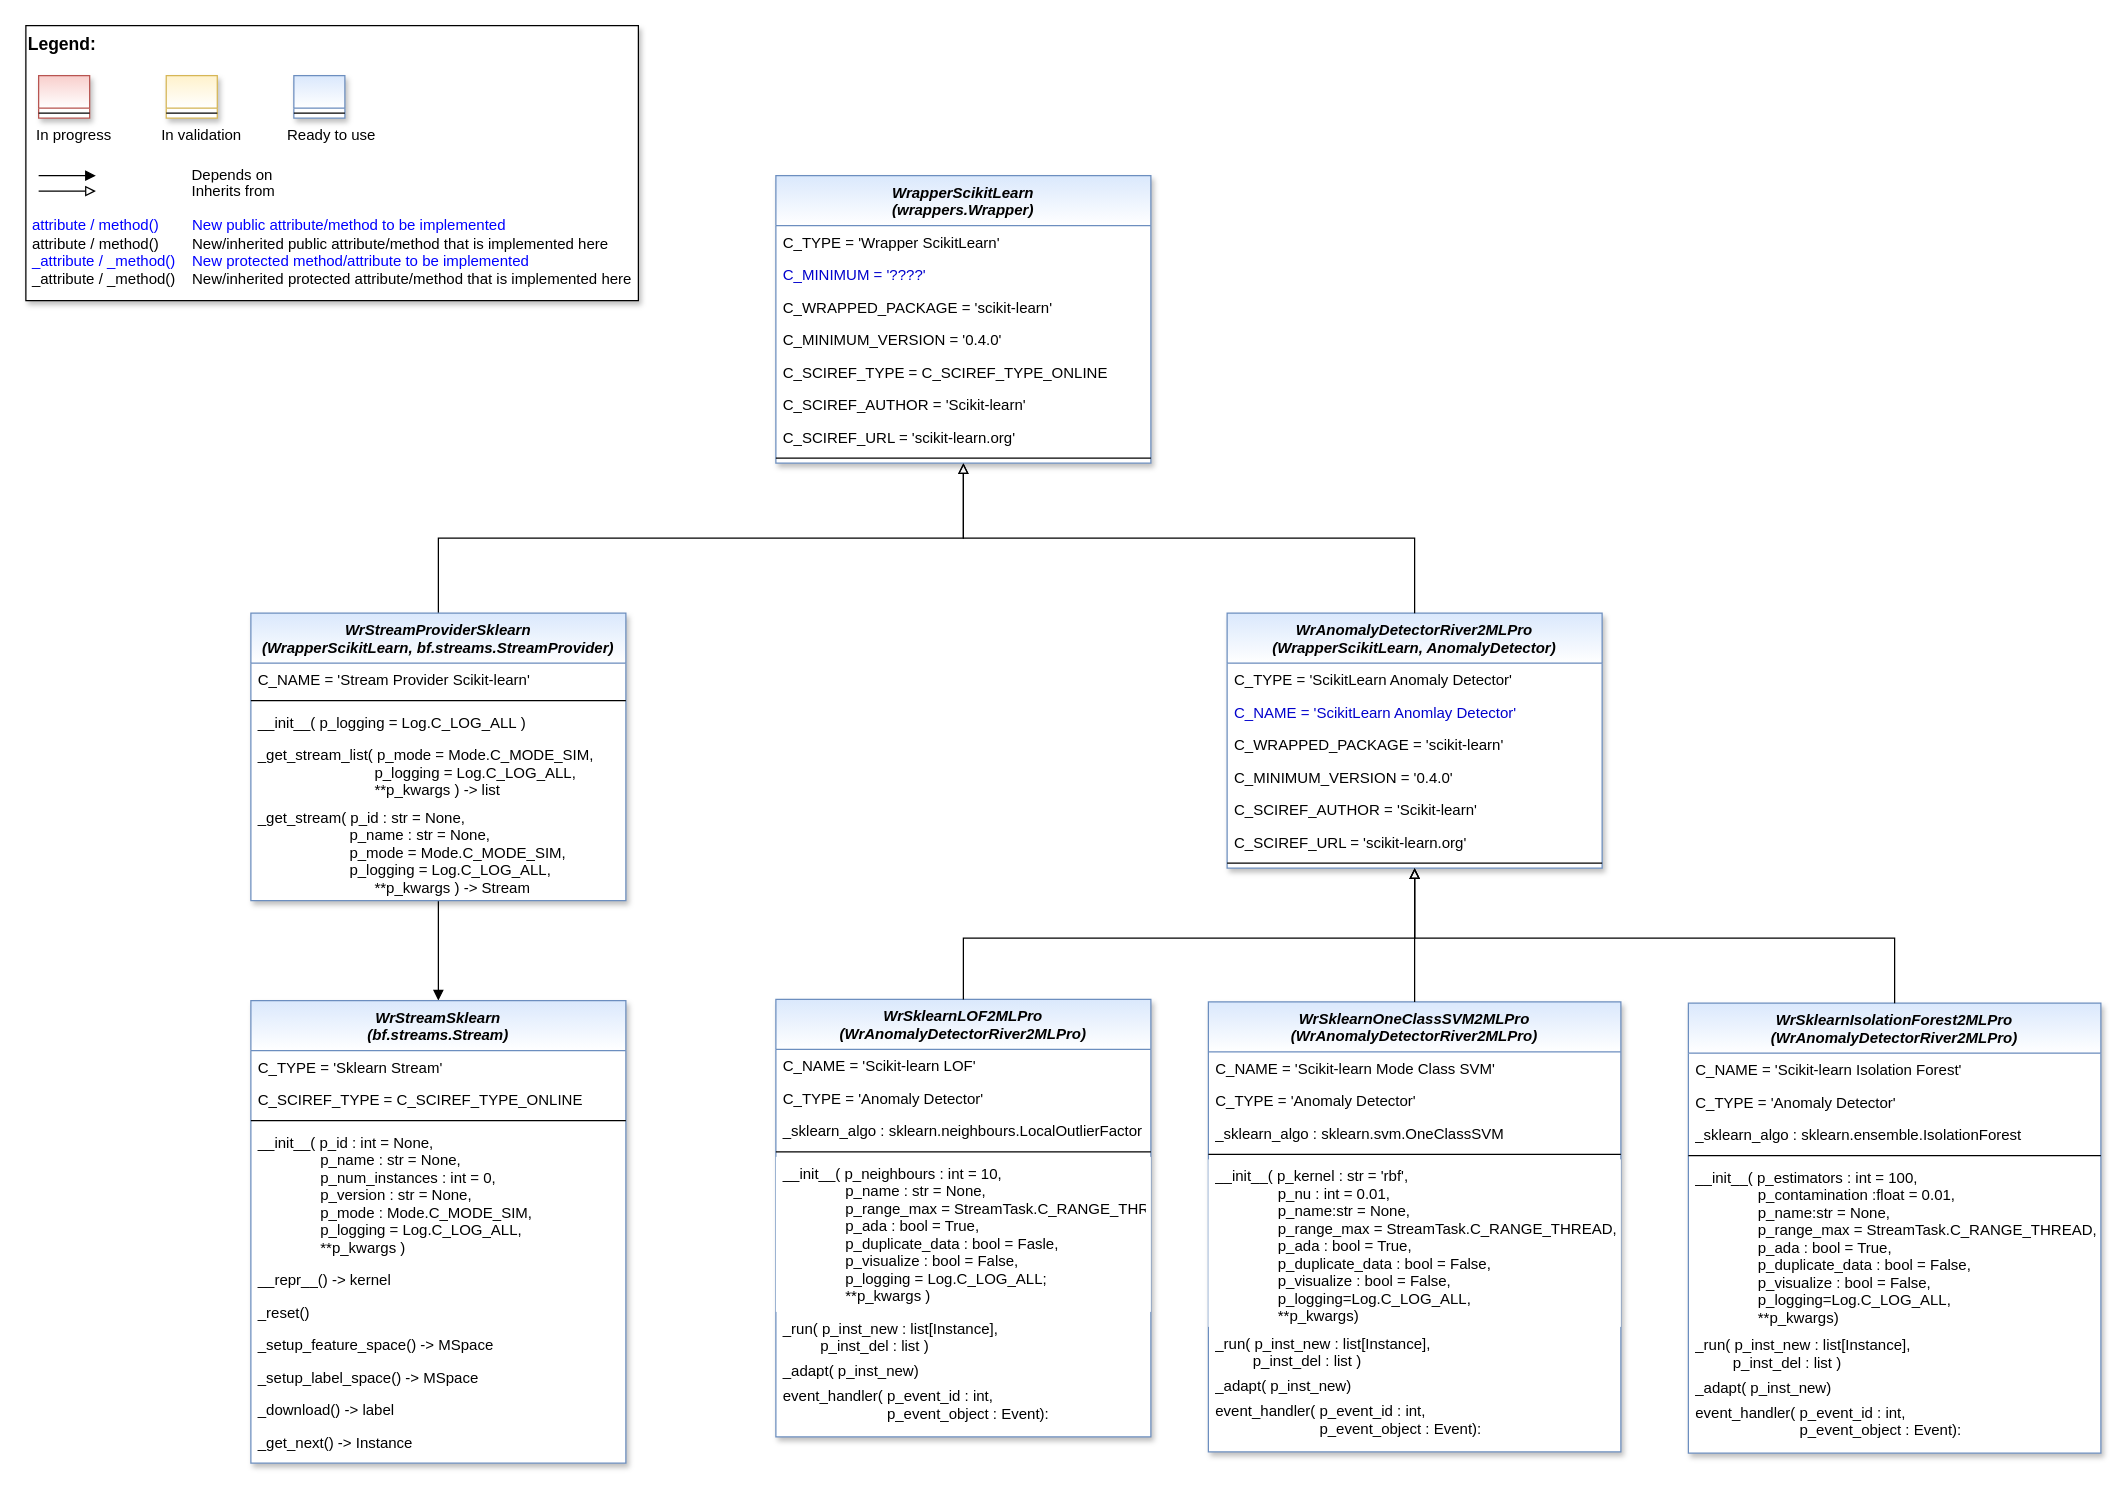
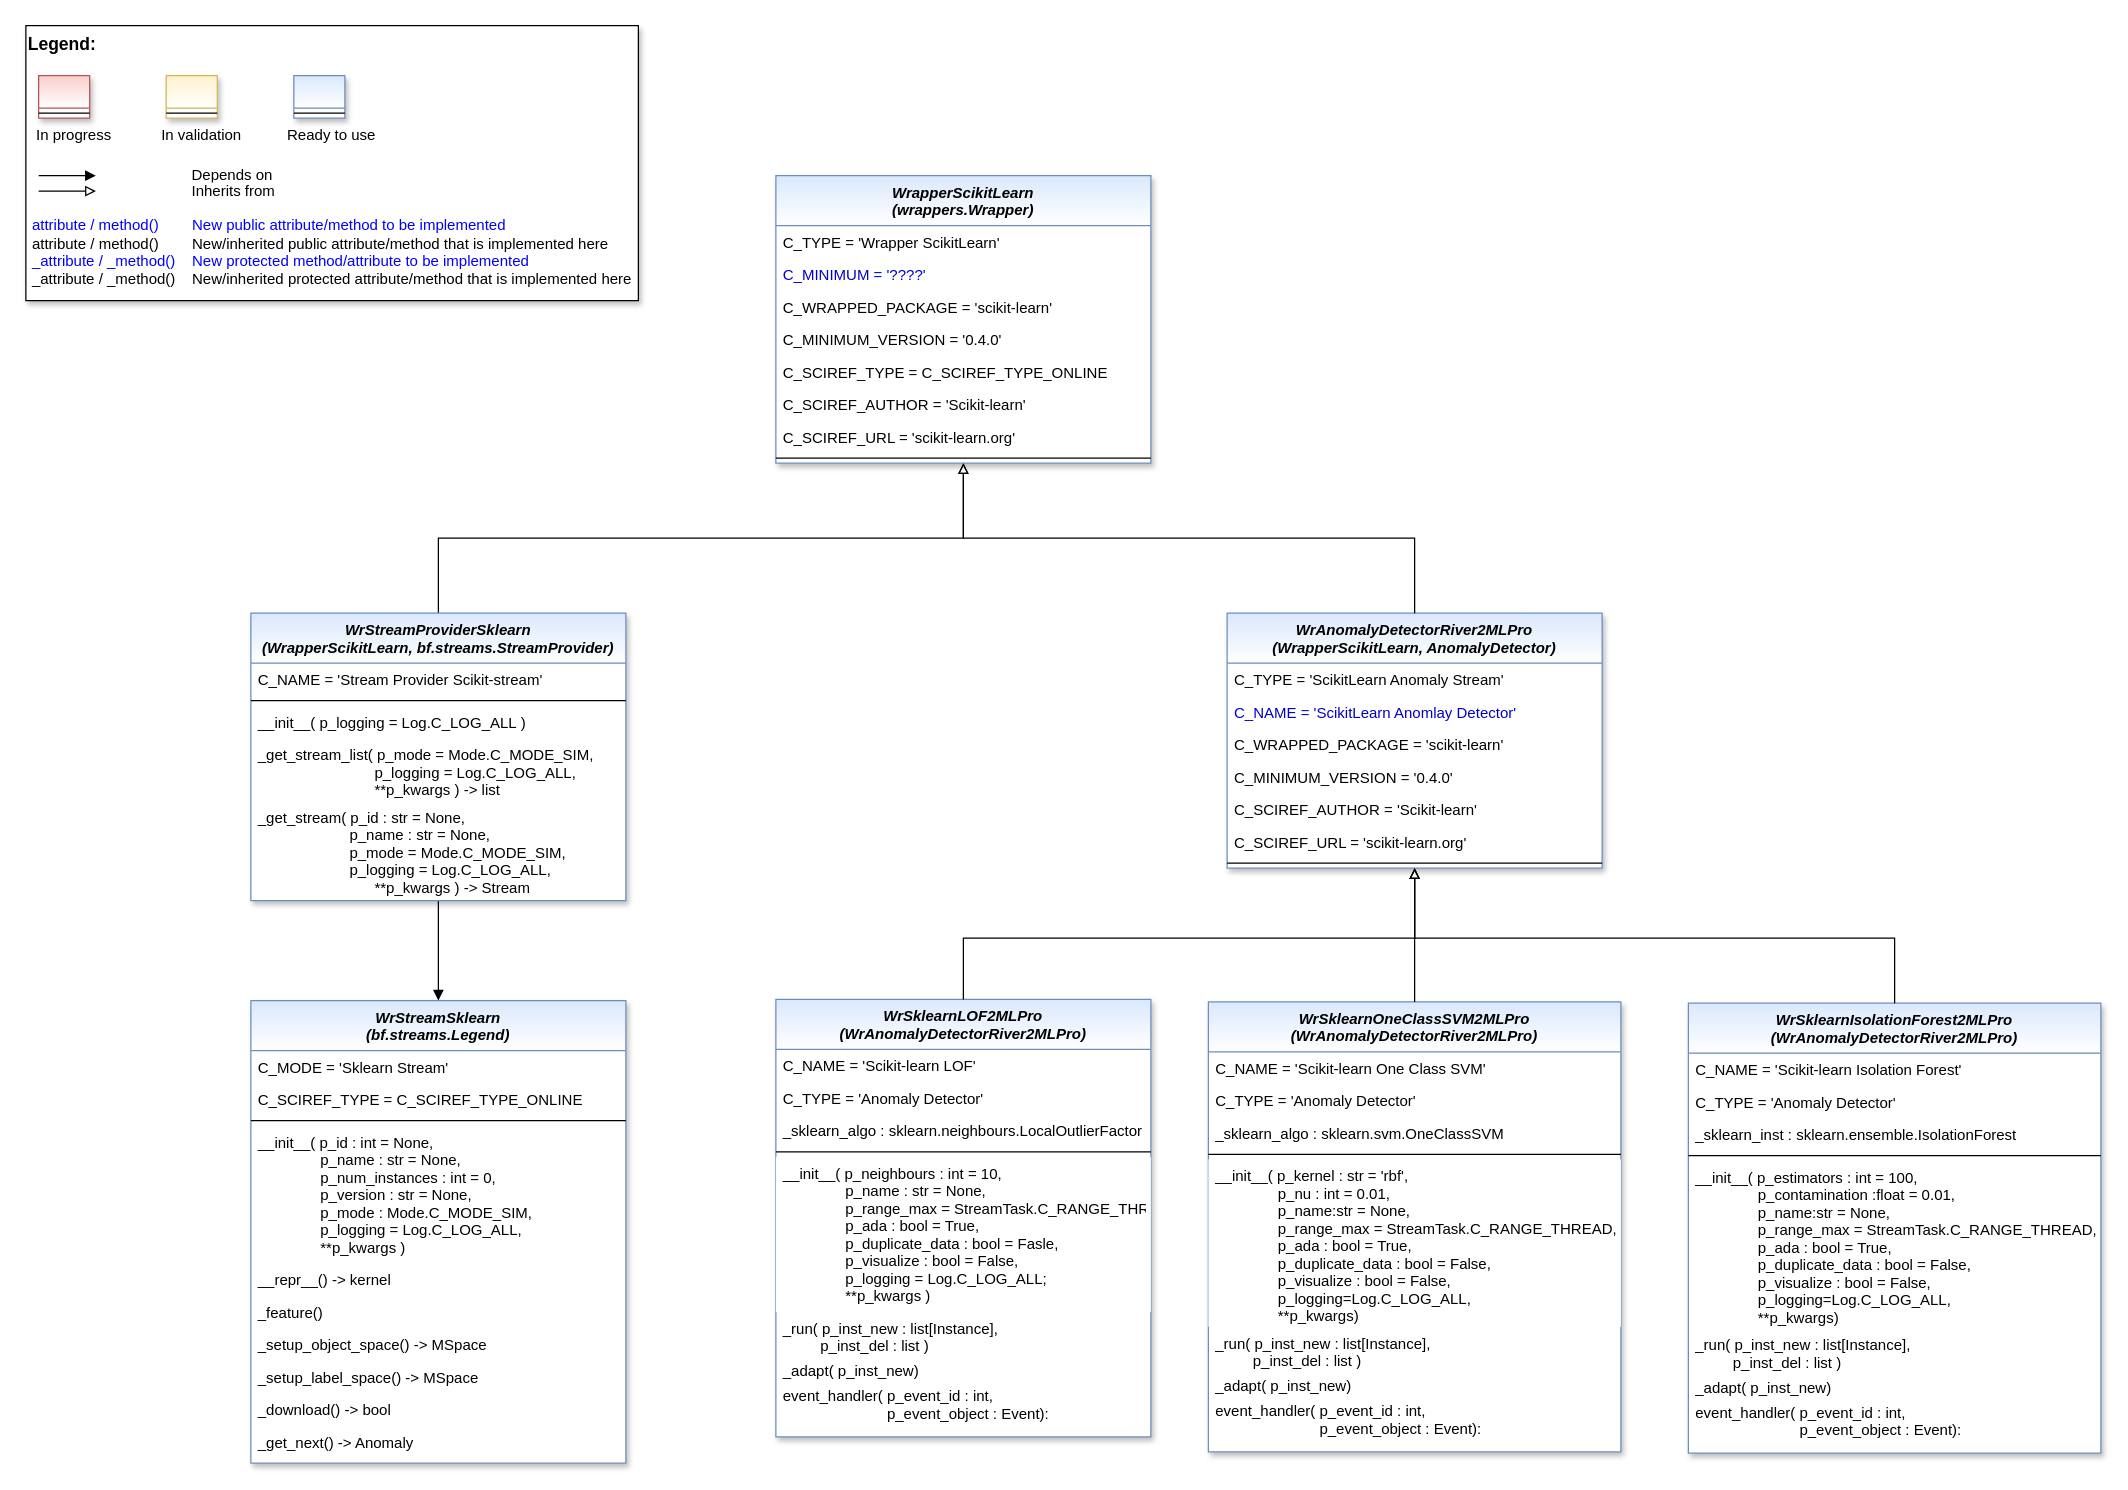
(402, 680) -> (408, 680)
(1380, 680) -> (1372, 680)
(438, 1018) -> (438, 1018)
(351, 1068) -> (351, 1068)
(1353, 1069) -> (1349, 1069)
(1875, 1135) -> (1875, 1135)
(291, 1313) -> (300, 1313)
(388, 1345) -> (384, 1345)
(332, 1410) -> (330, 1410)
(350, 1443) -> (344, 1443)
